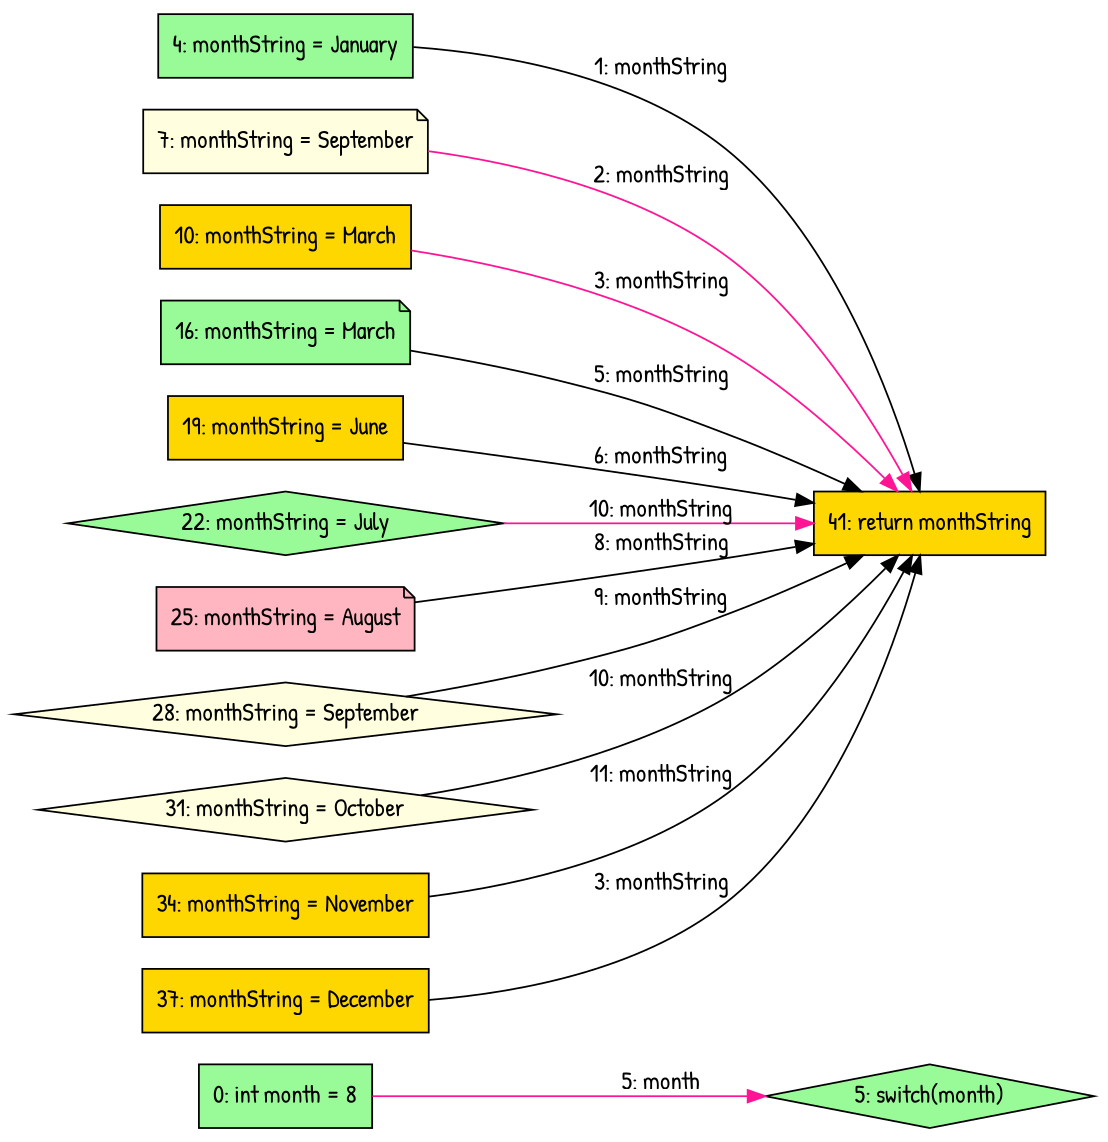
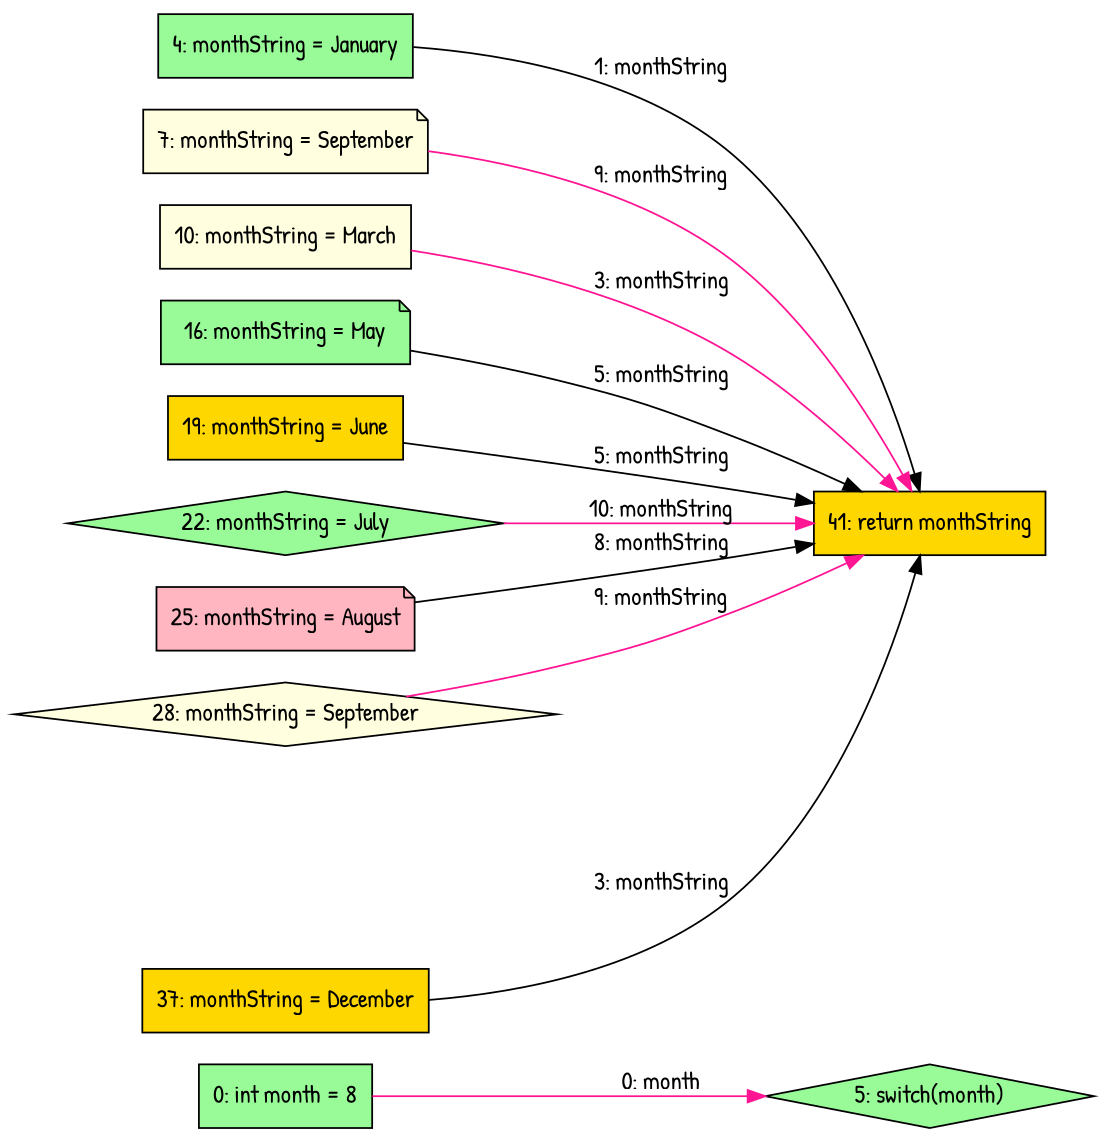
(661, 176) -> (661, 176)
(286, 237) -> (286, 237)
(286, 332) -> (286, 332)
(661, 457) -> (661, 457)
(632, 647) -> (632, 647)
(286, 810) -> none
(286, 905) -> none
(661, 1083) -> (661, 1083)
